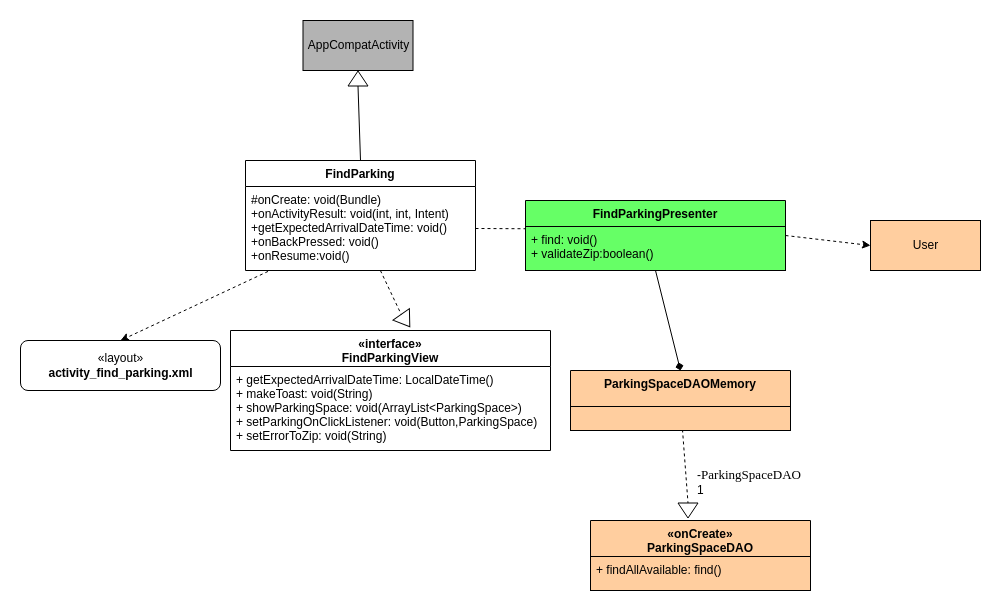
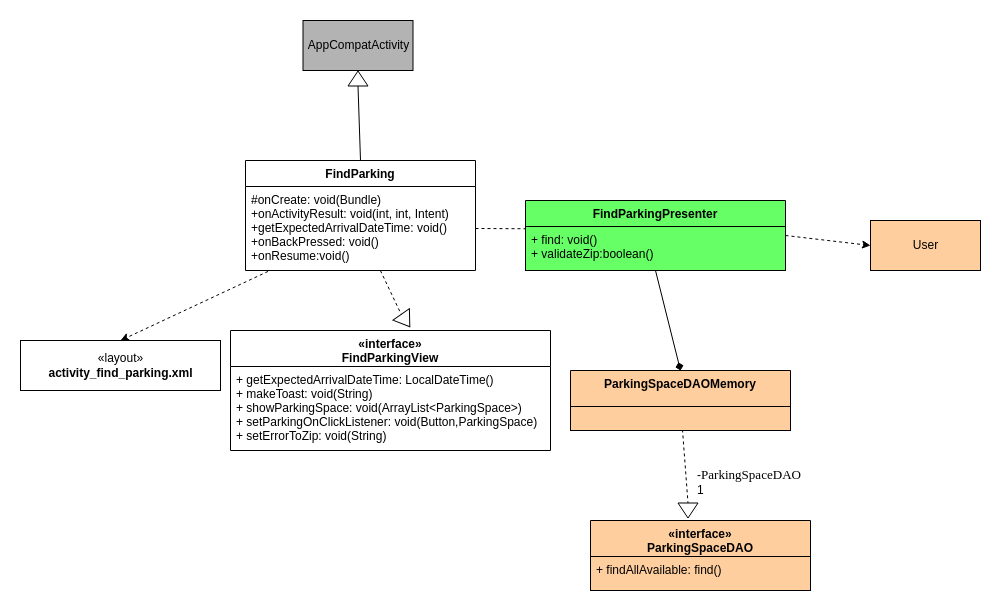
(121, 366) -> (121, 366)
(700, 534) -> (700, 534)
